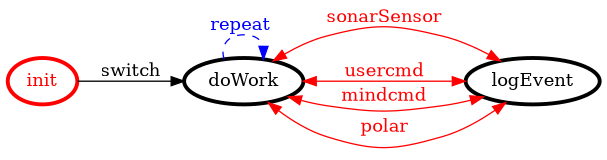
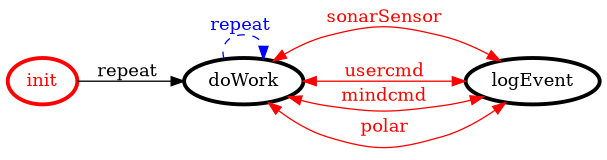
(131, 72) -> (131, 72)
